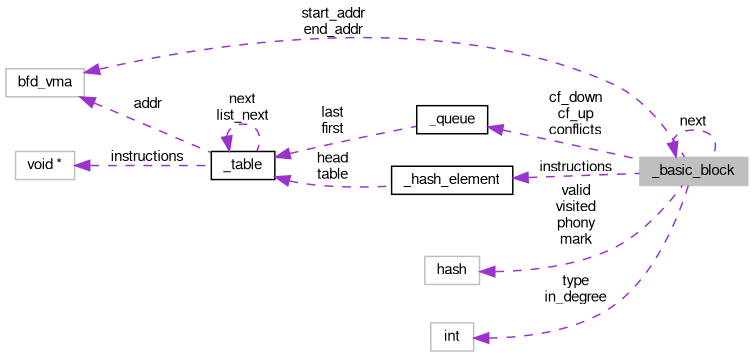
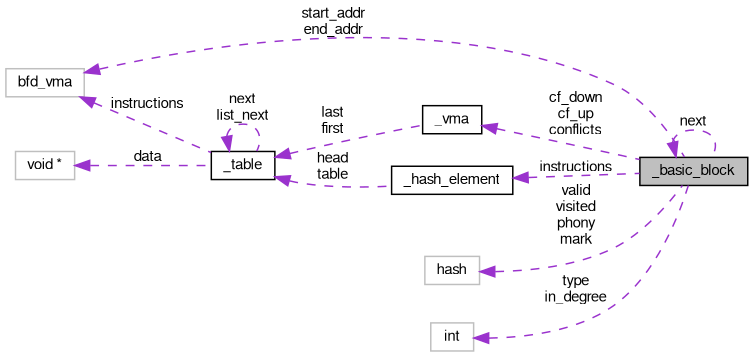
(148, 104) -> (148, 104)
(452, 120) -> (452, 120)
(148, 157) -> (148, 157)
(694, 171) -> (694, 171)
